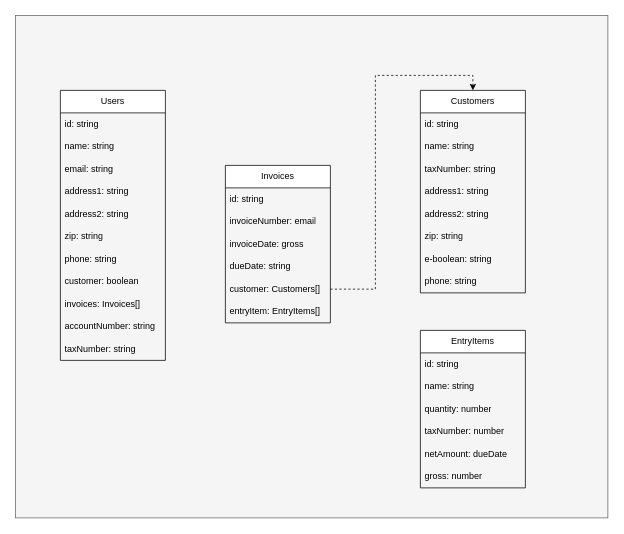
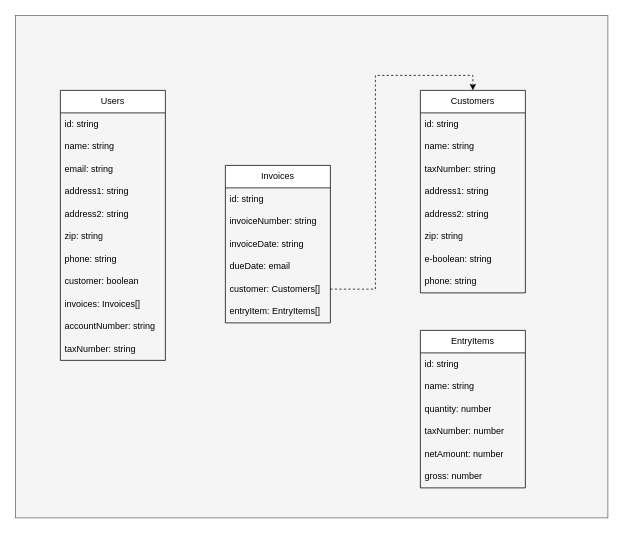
(273, 222) -> (277, 222)
(271, 244) -> (272, 244)
(264, 267) -> (260, 267)
(468, 454) -> (465, 454)
